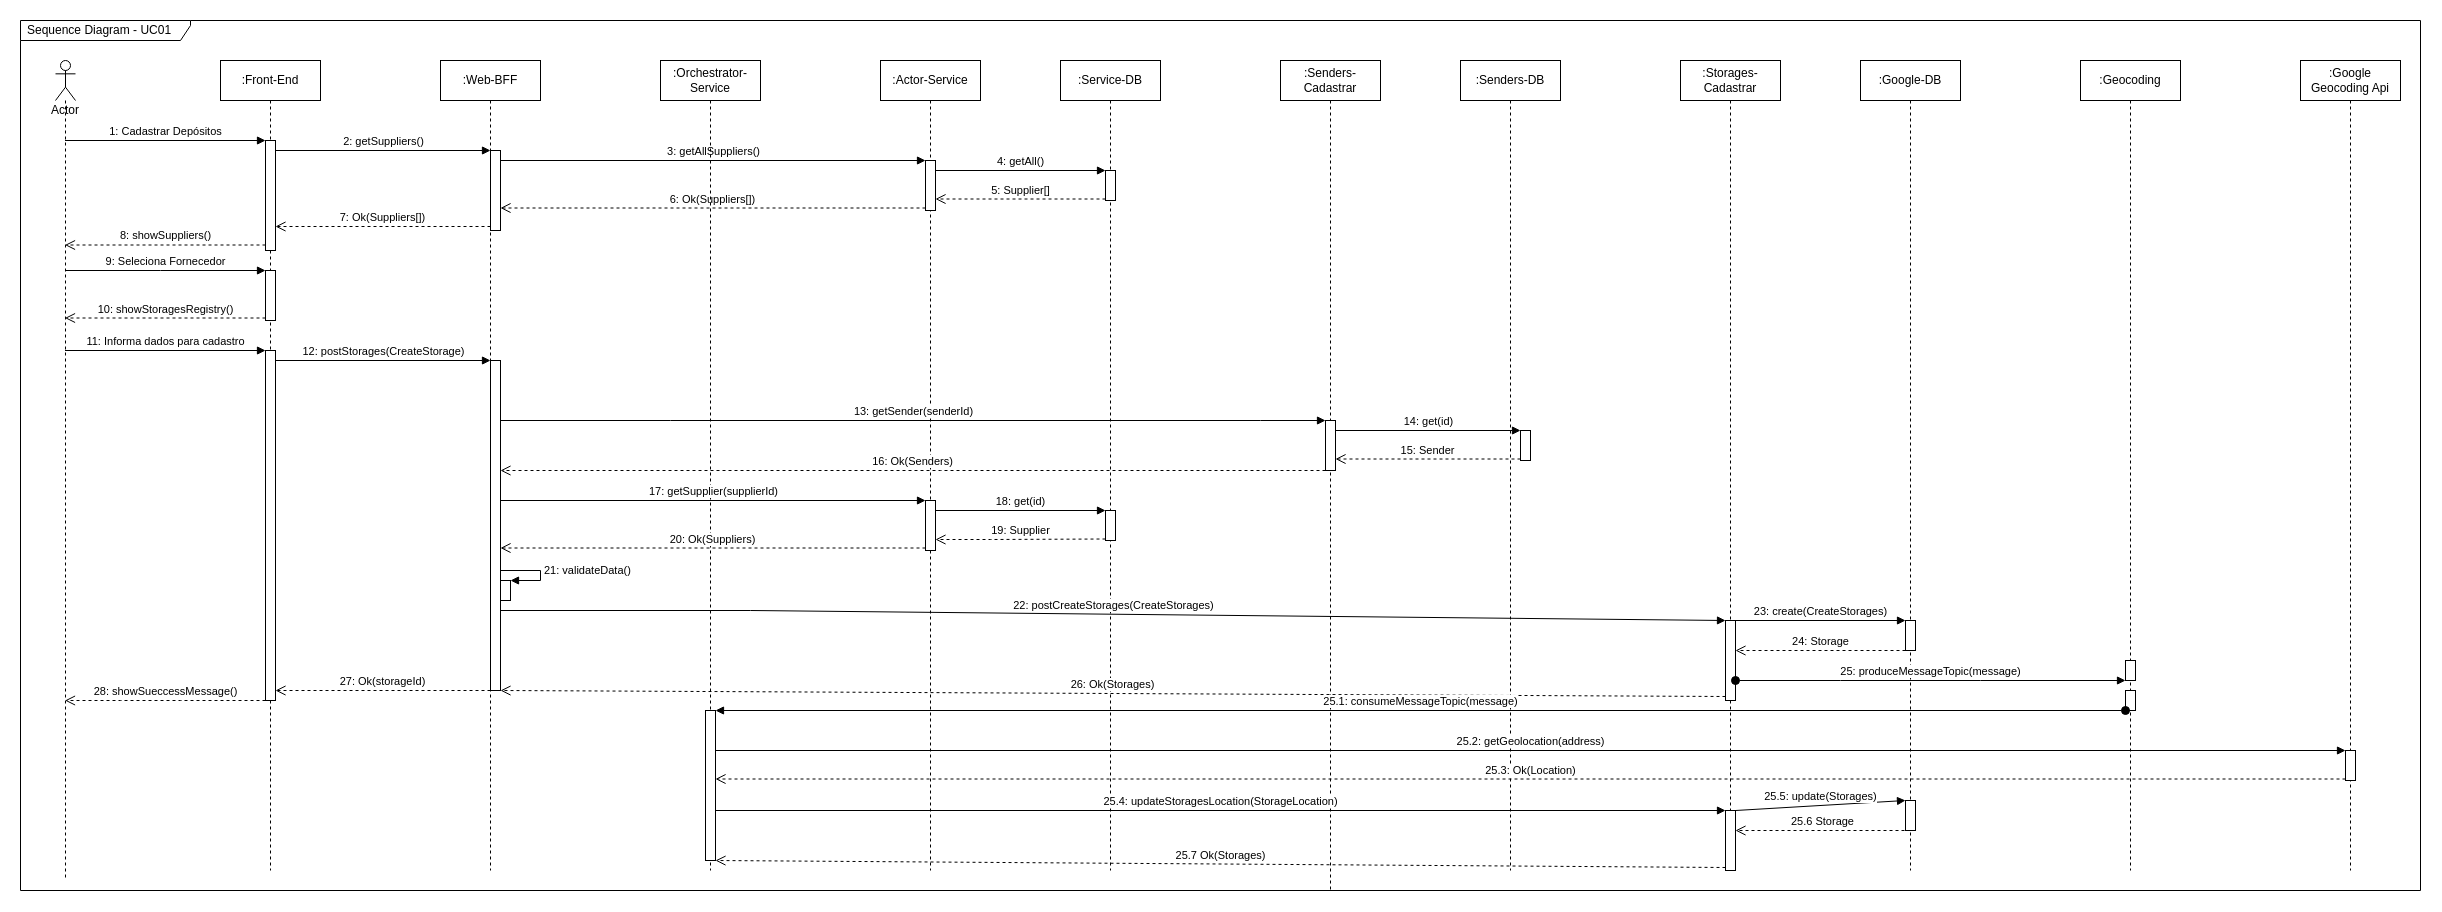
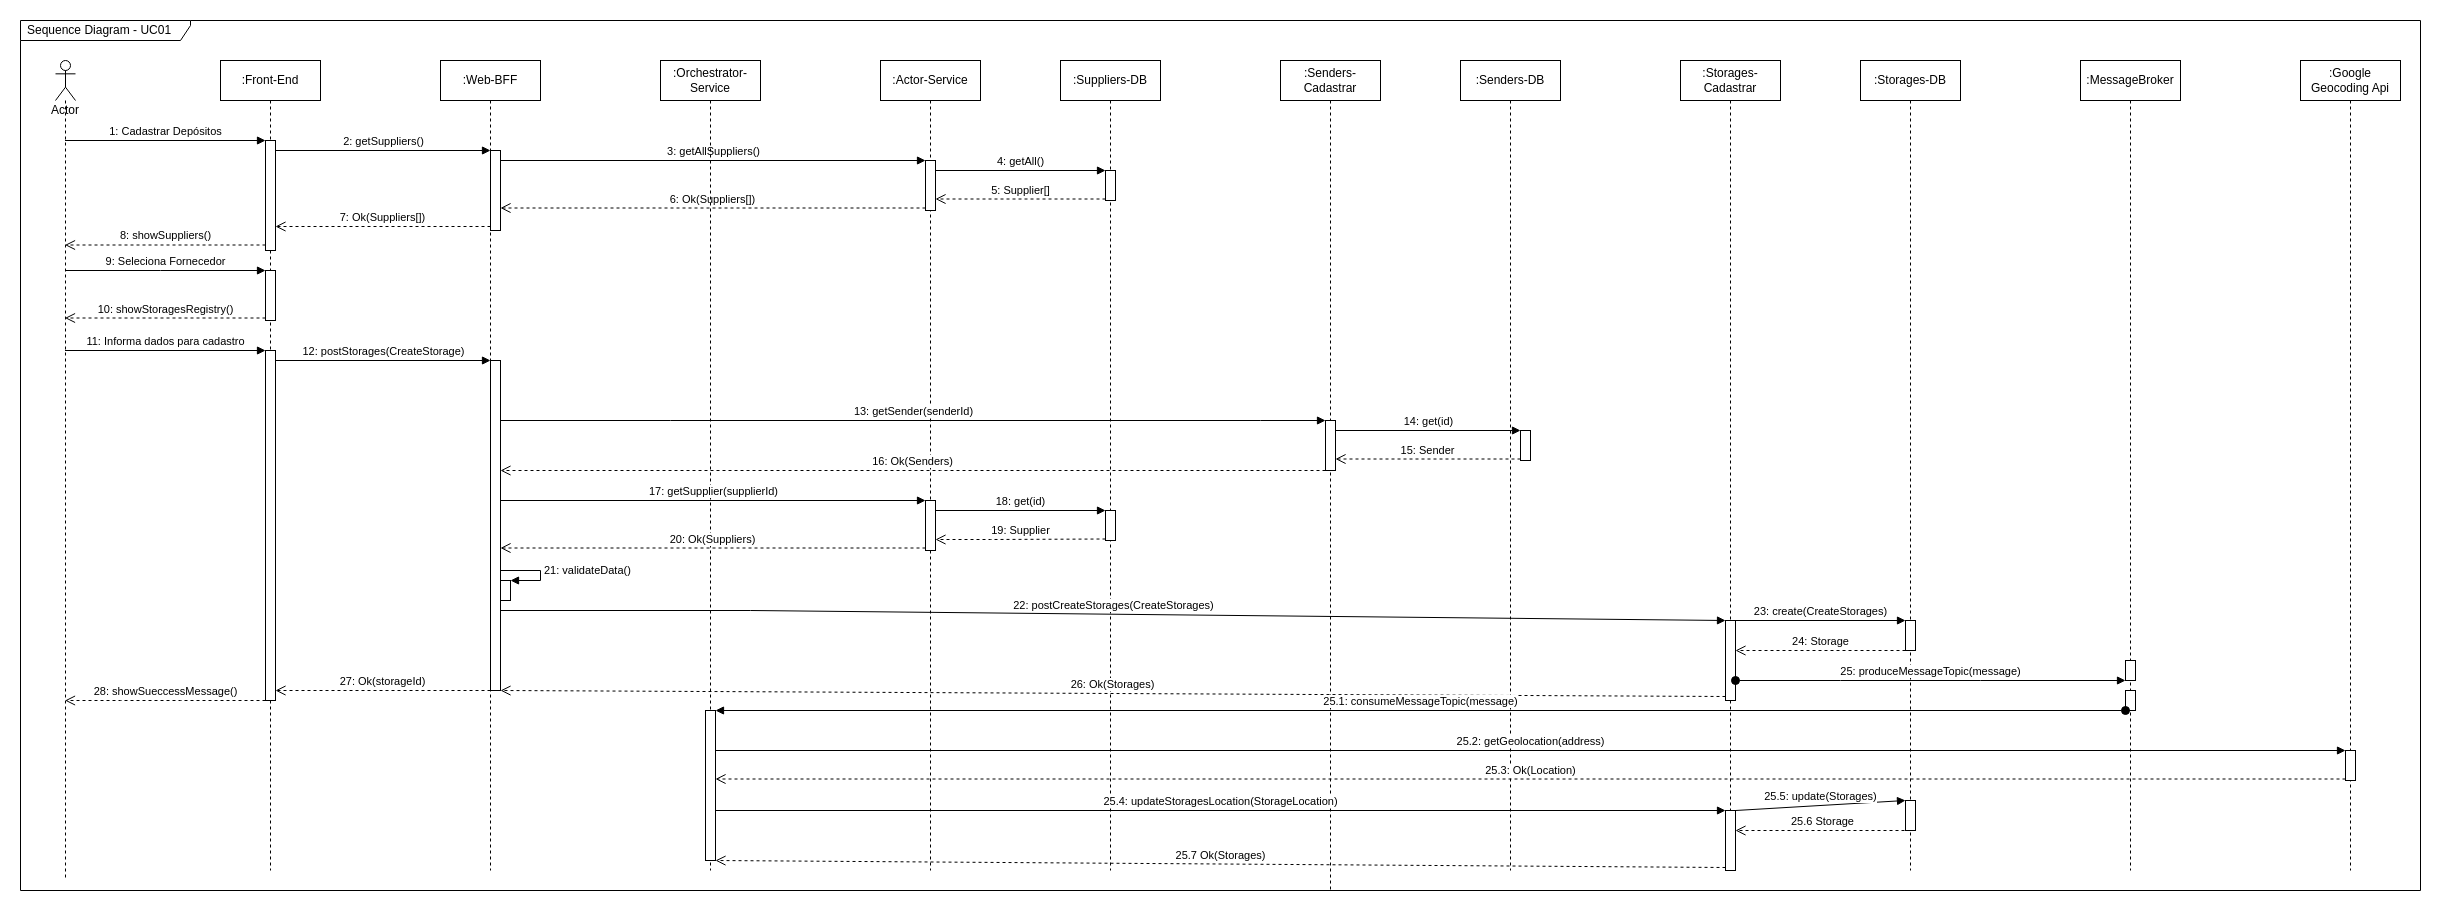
(1111, 81) -> (1111, 81)
(1911, 81) -> (1911, 81)
(2131, 81) -> (2131, 81)
